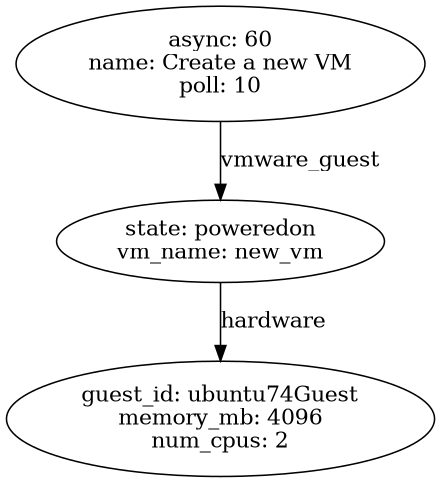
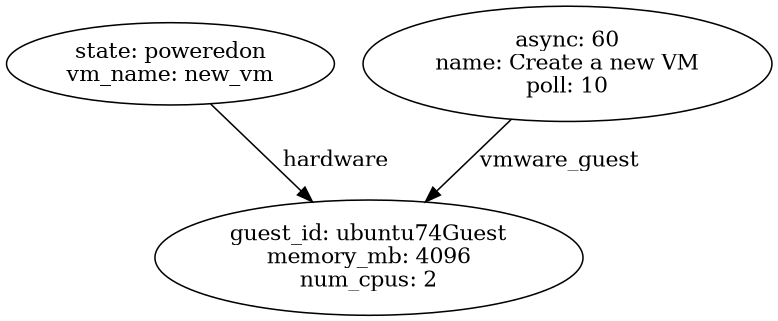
(221, 153) -> (474, 155)
